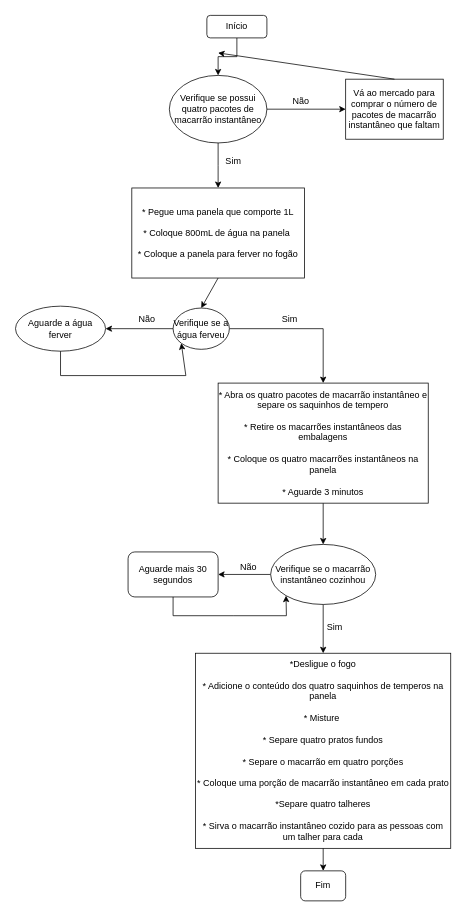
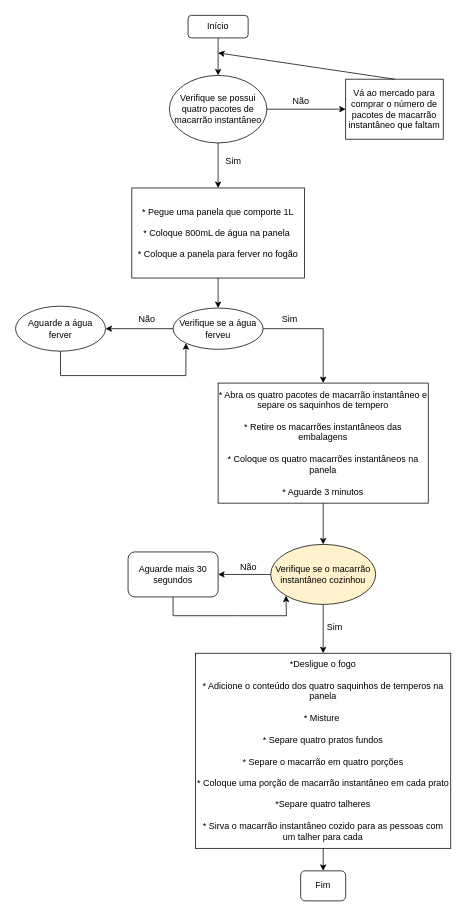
(237, 27) -> (218, 27)
(201, 329) -> (218, 329)
(323, 574) -> (323, 574)
